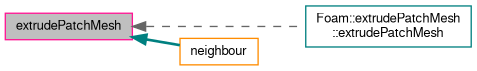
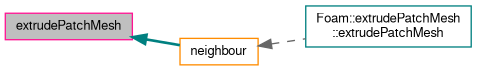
(226, 26) -> (288, 41)
